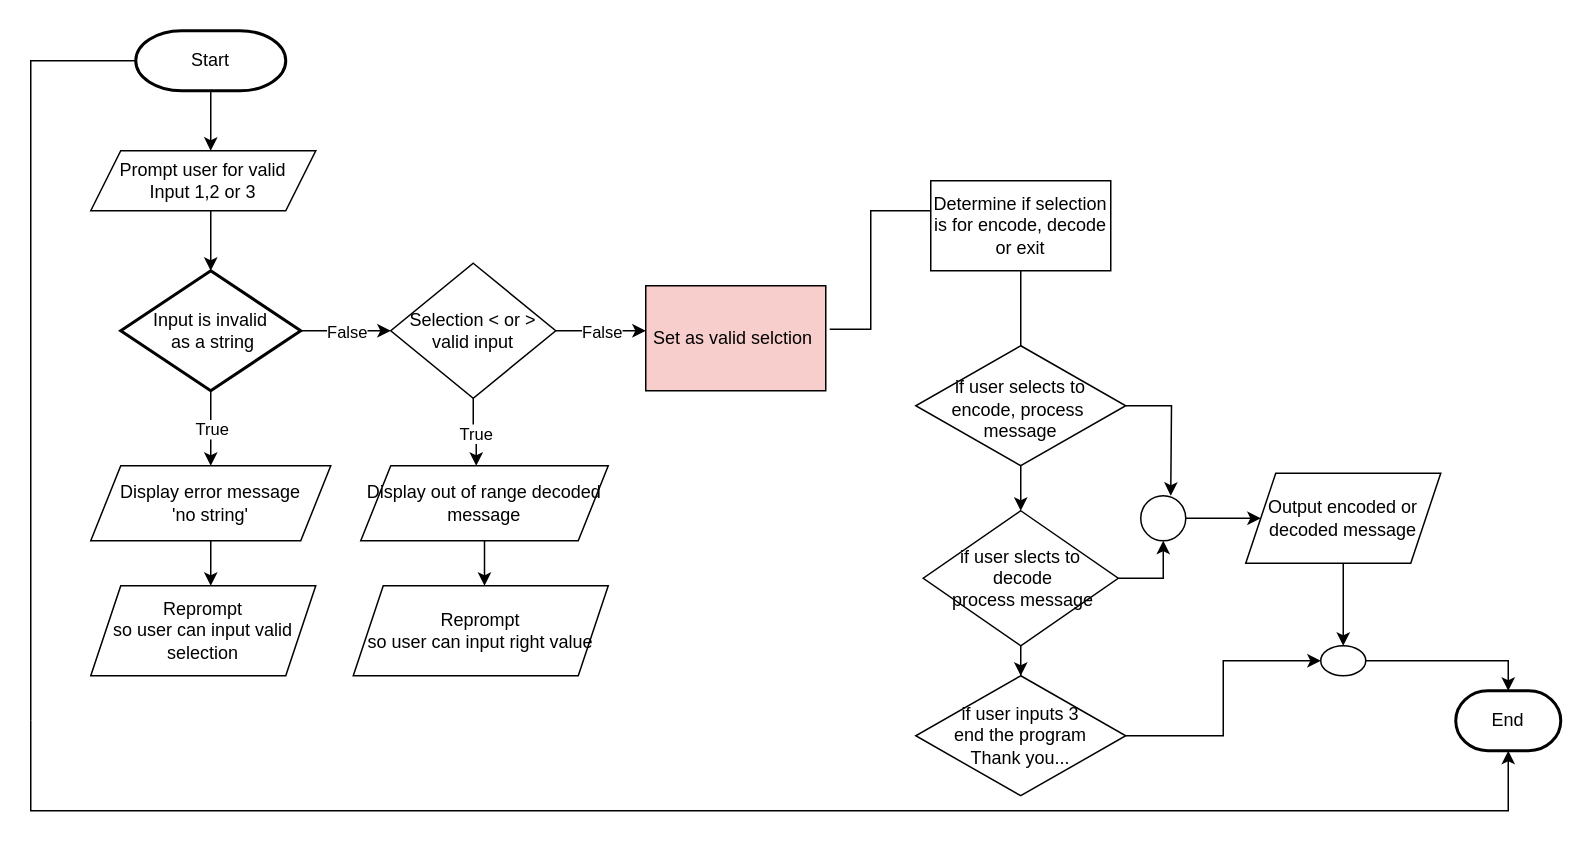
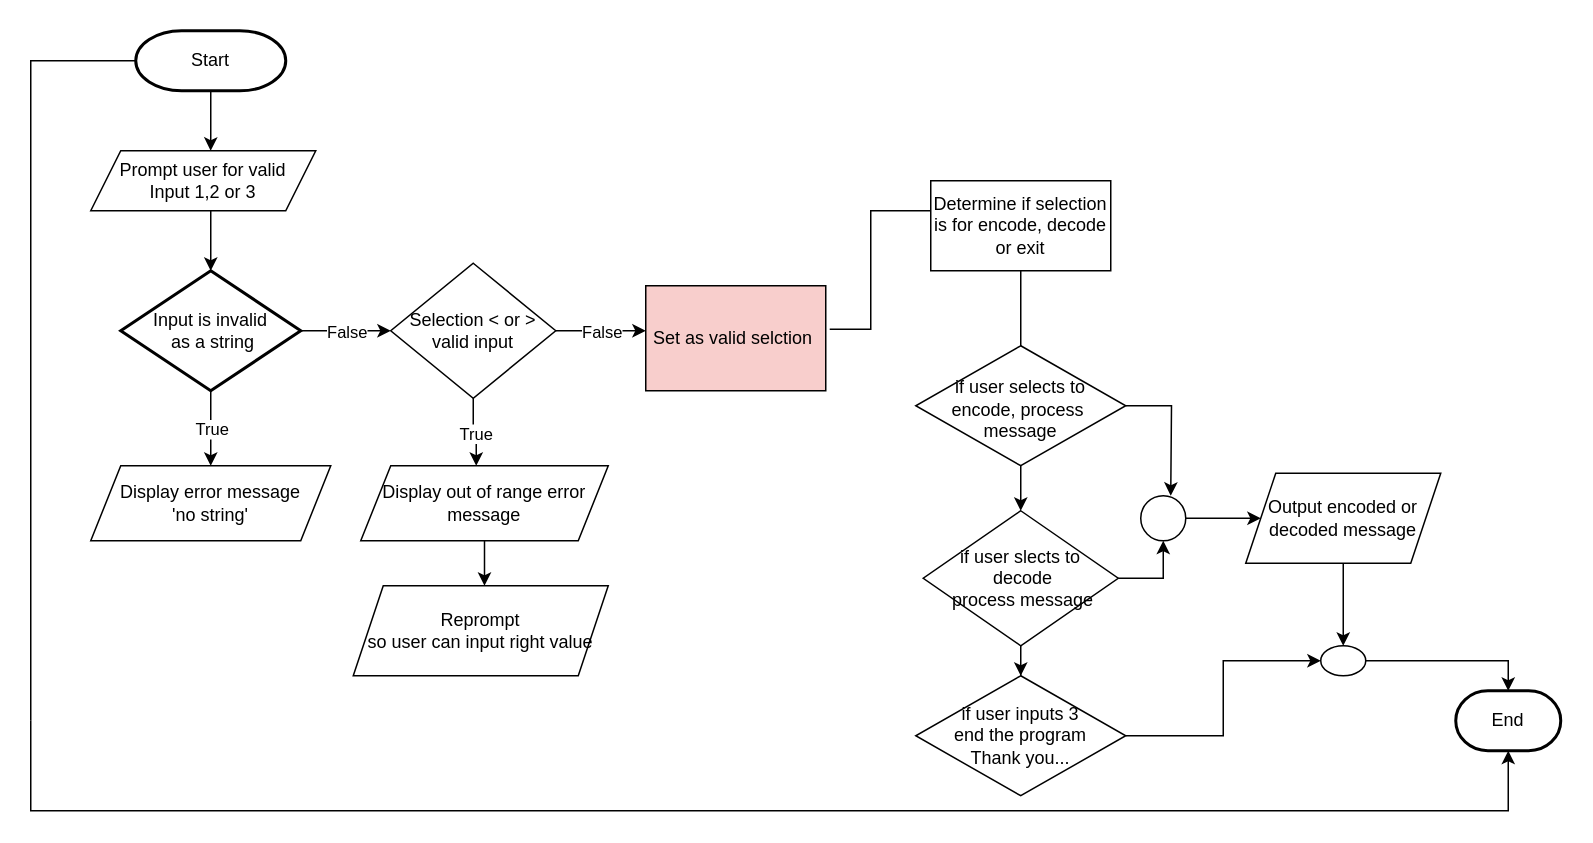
(485, 503) -> (485, 503)
(211, 558) -> none
(203, 631) -> none
